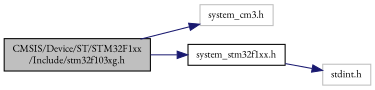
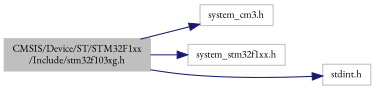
(77, 55) -> (77, 55)
(237, 55) -> (237, 55)
(299, 66) -> (231, 77)
